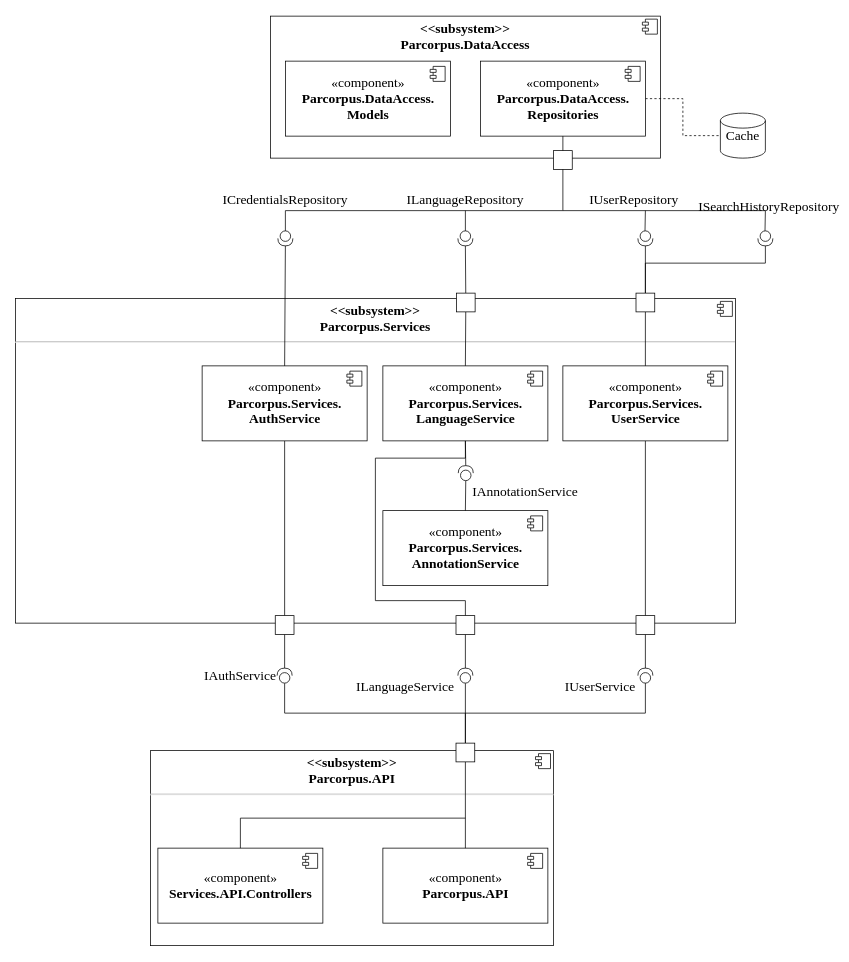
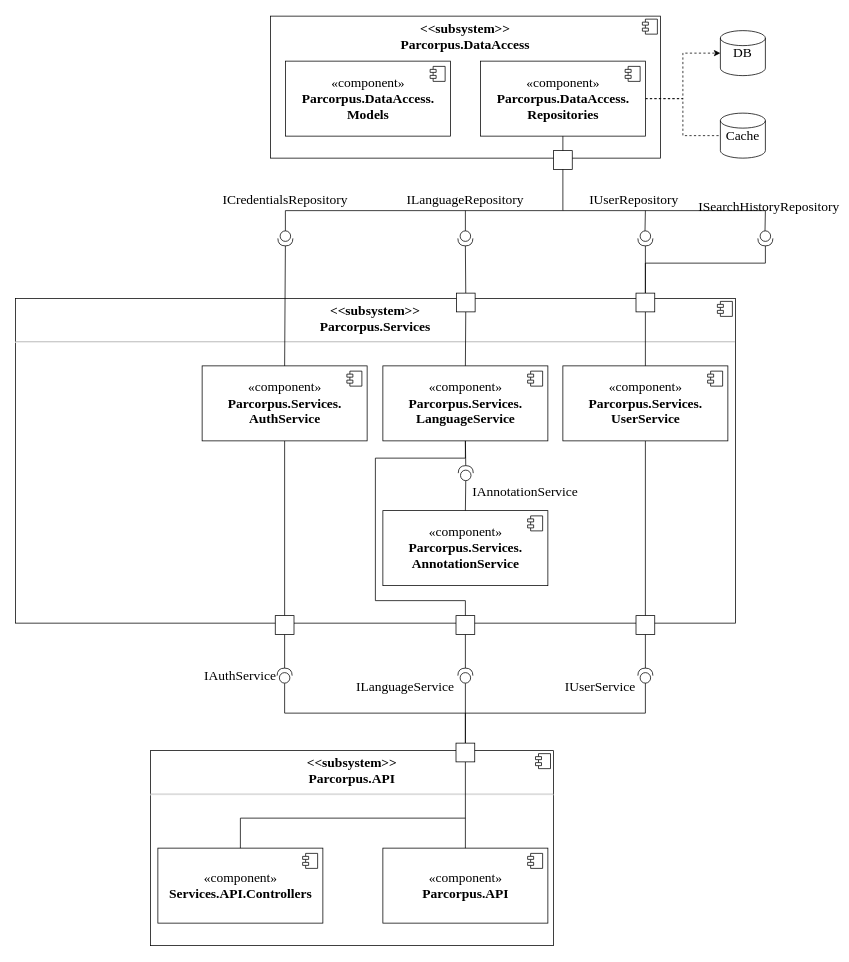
none -> (714, 53)
none -> (743, 53)
